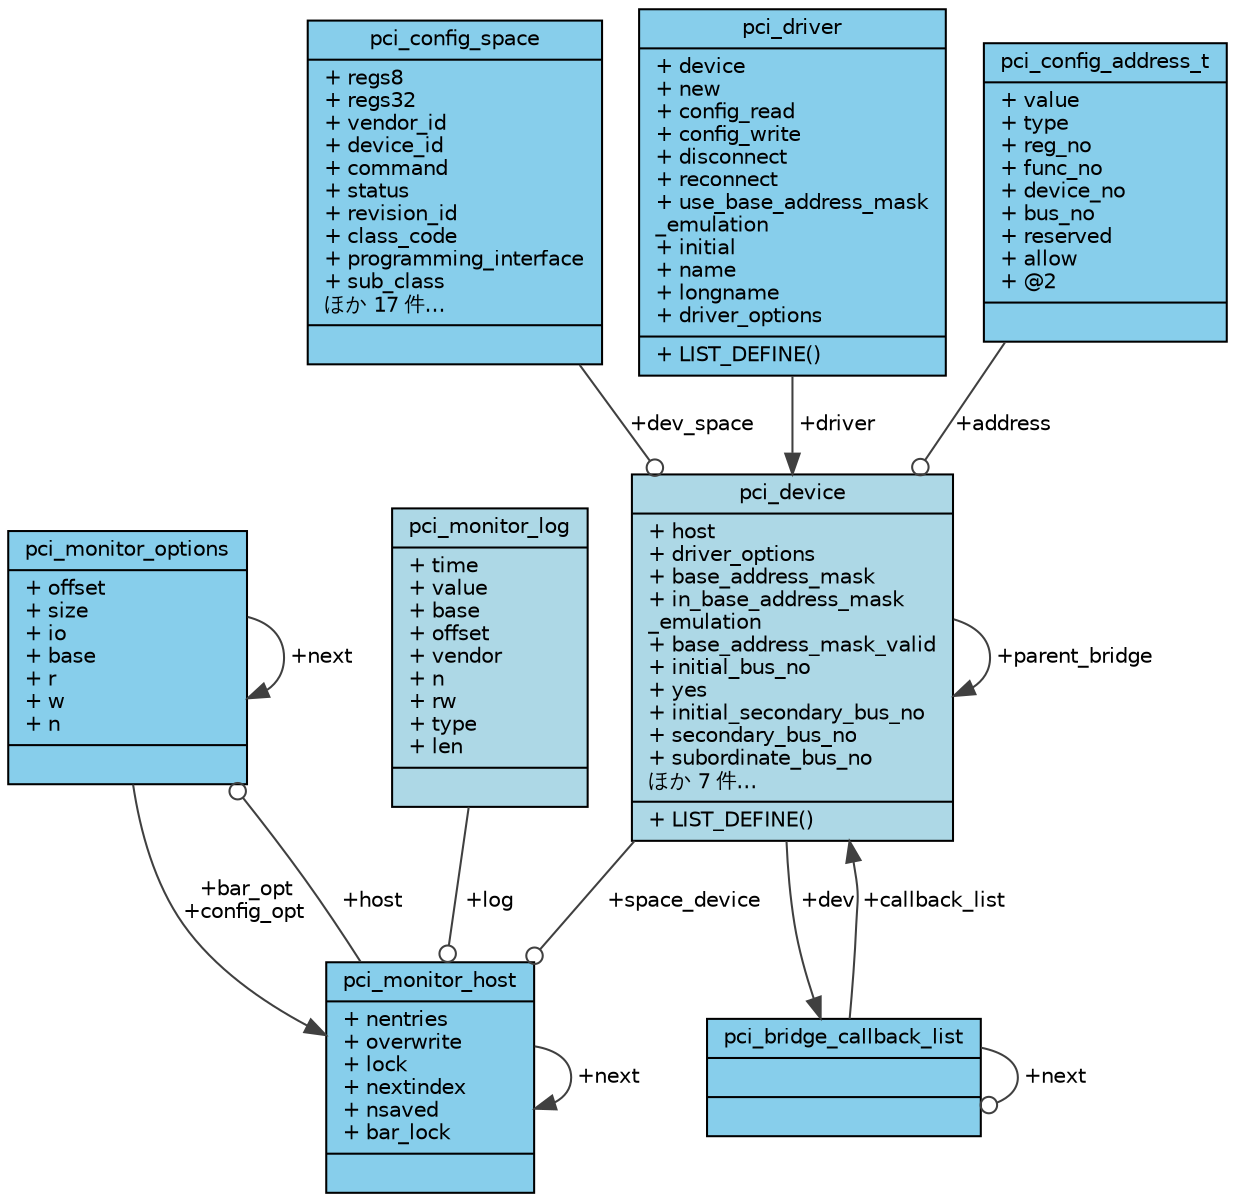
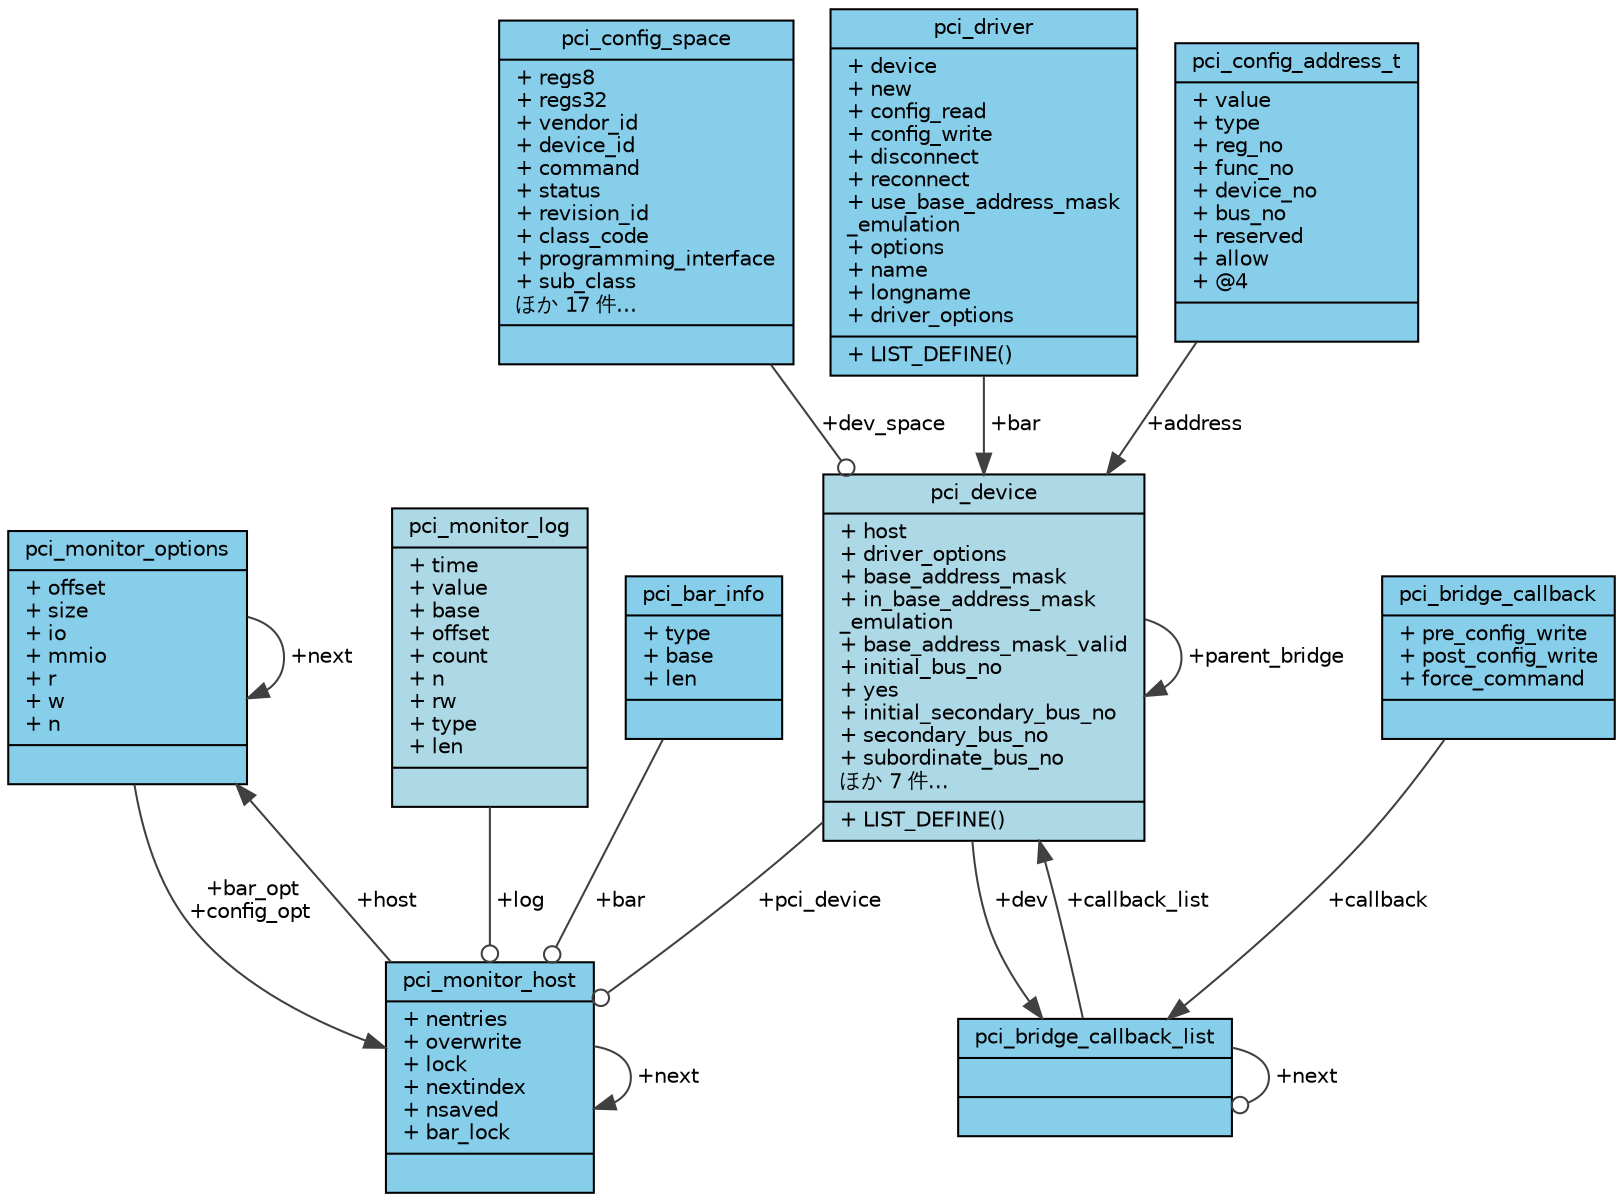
(697, 248) -> (896, 248)
(1029, 282) -> (1221, 282)
(965, 401) -> (1158, 399)
(834, 425) -> (1013, 425)
(61, 657) -> (66, 657)
(456, 657) -> (449, 657)
none -> (704, 658)
none -> (1498, 658)
(304, 878) -> (321, 881)
(681, 902) -> (817, 902)
